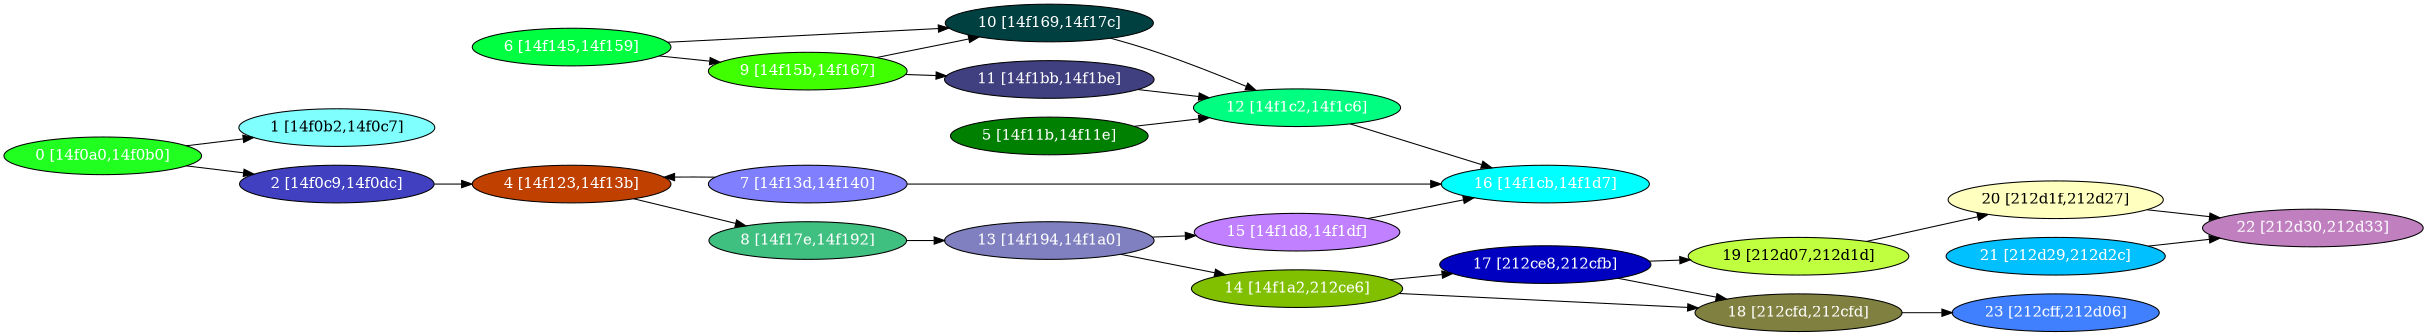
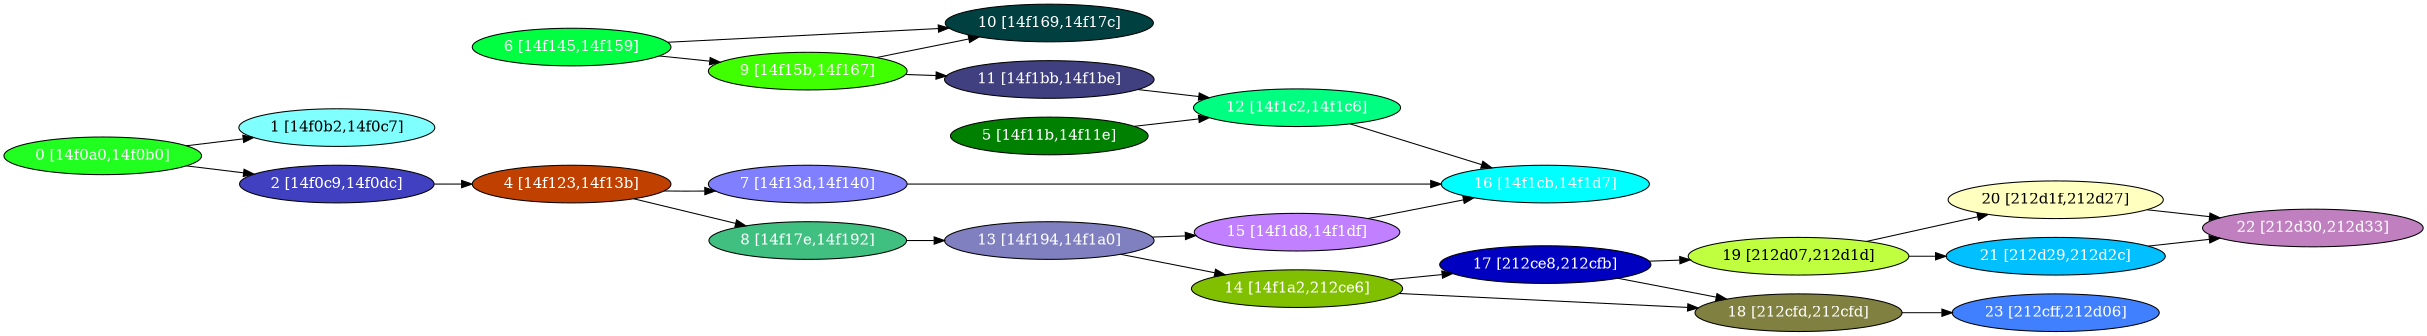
(1179, 60) -> none
(695, 177) -> (684, 191)
none -> (1922, 256)
